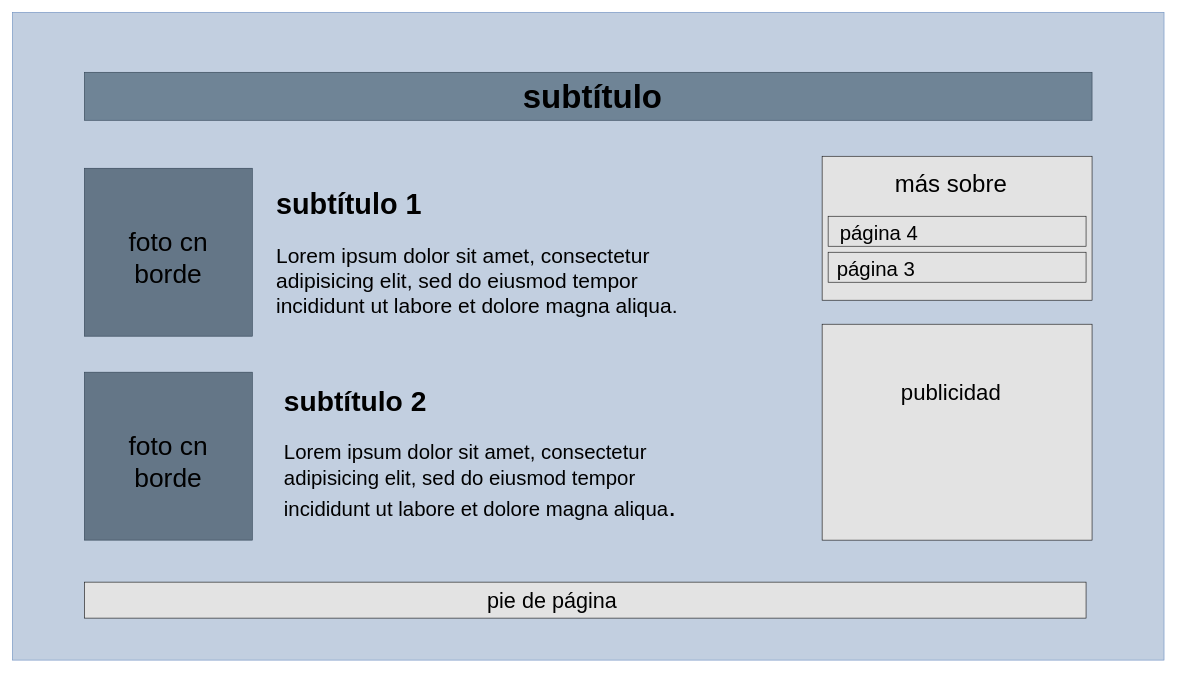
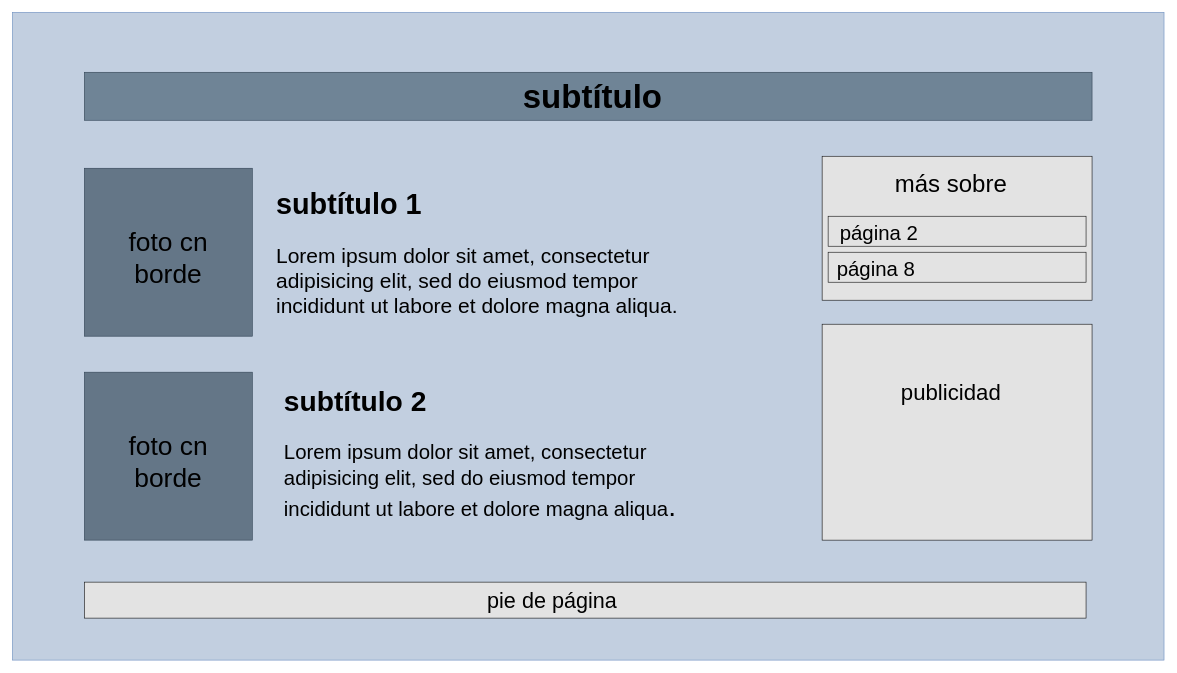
(879, 228) -> (879, 228)
(876, 264) -> (876, 264)
